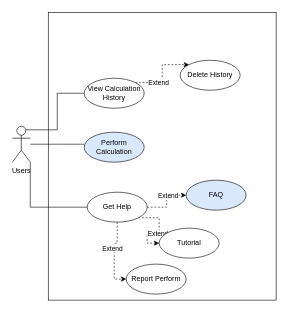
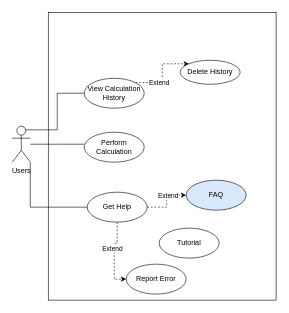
(210, 75) -> (210, 72)
(114, 147) -> (114, 147)
(154, 234) -> none
(156, 279) -> (156, 279)
